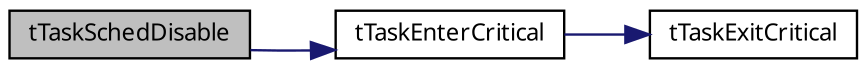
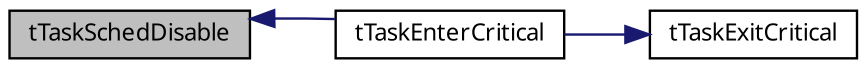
(281, 51) -> (305, 19)
